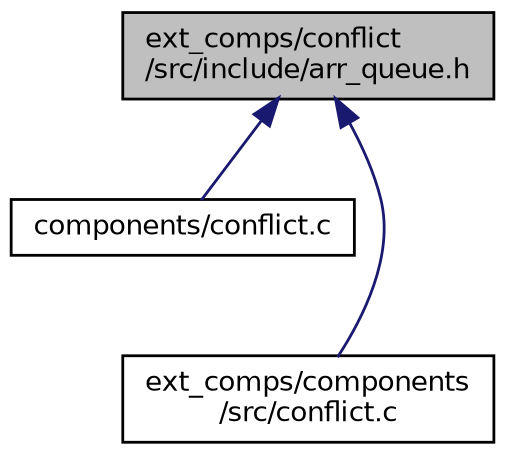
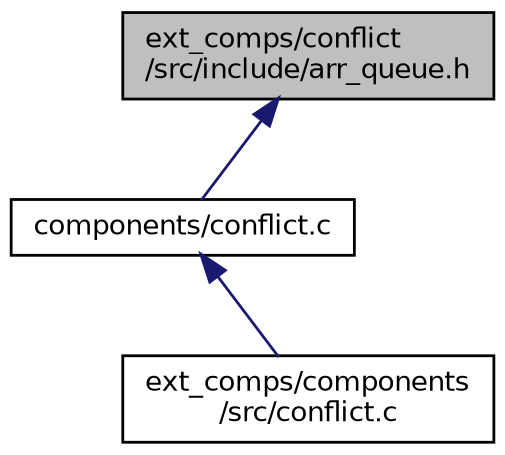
(383, 242) -> (248, 317)
